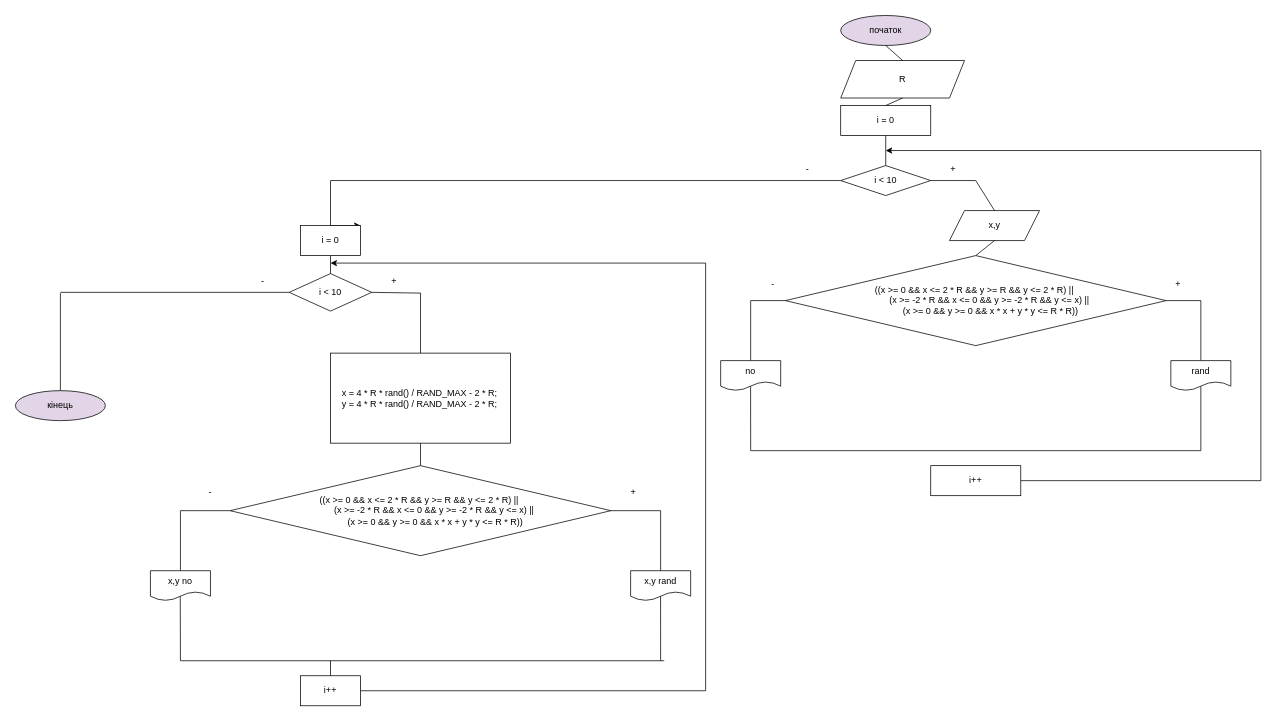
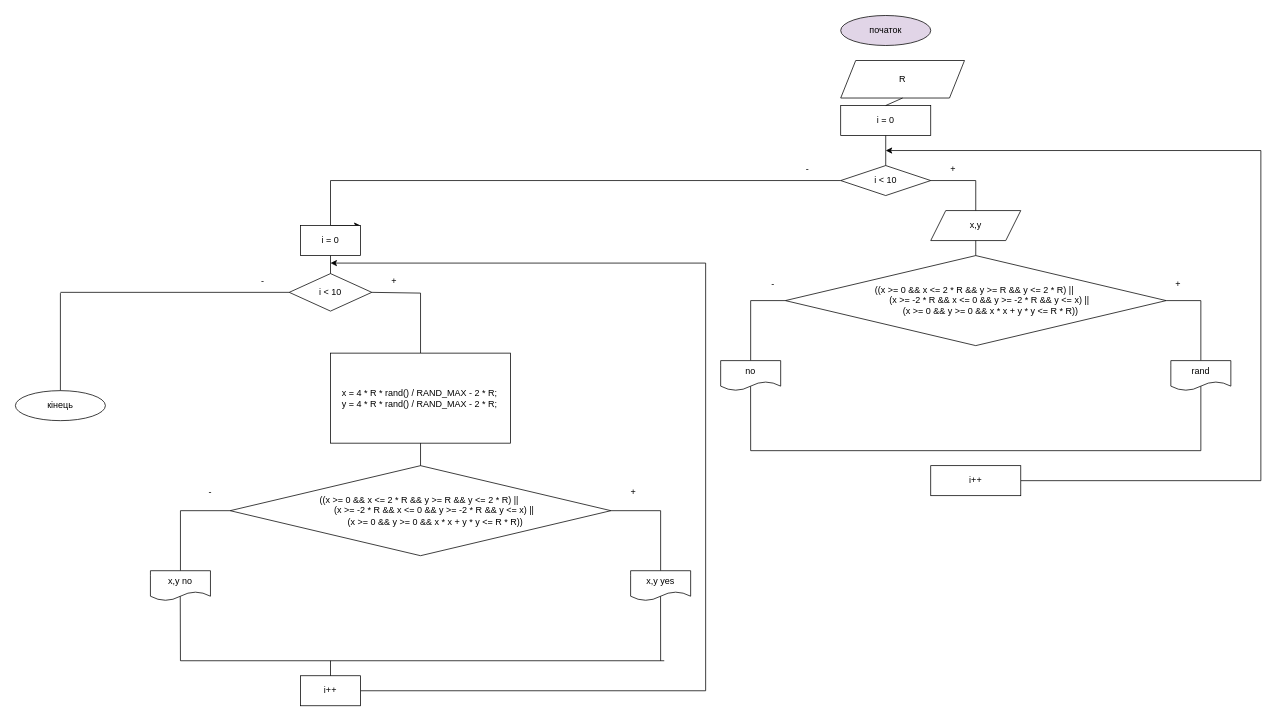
(894, 53) -> none
(994, 225) -> (975, 225)
(60, 405) -> (60, 405)
(660, 581) -> (660, 581)
